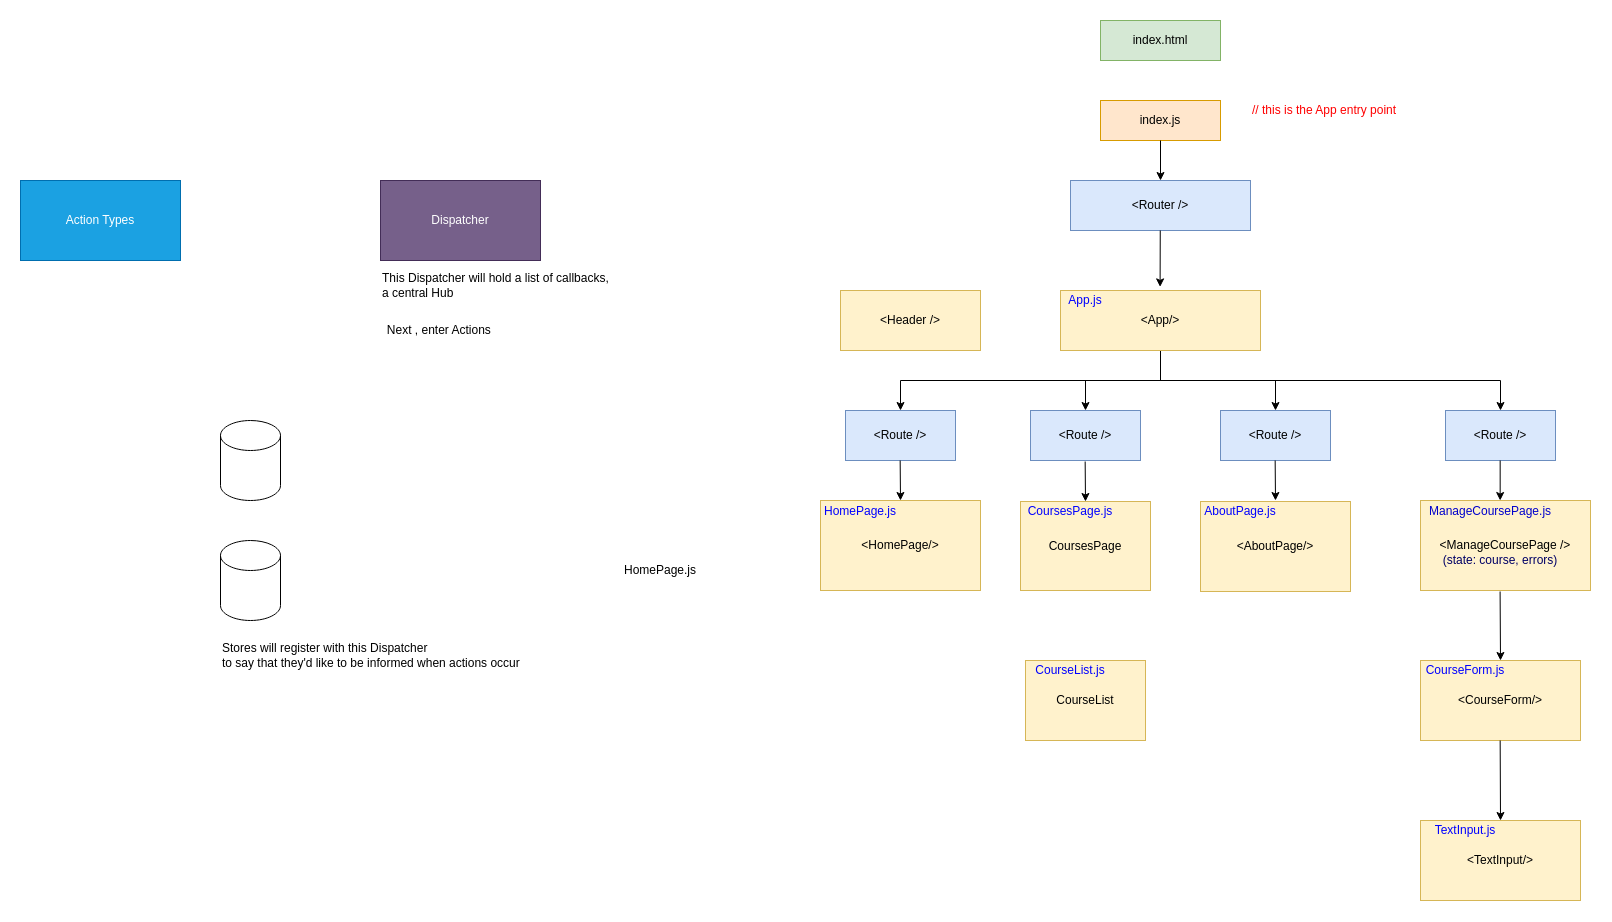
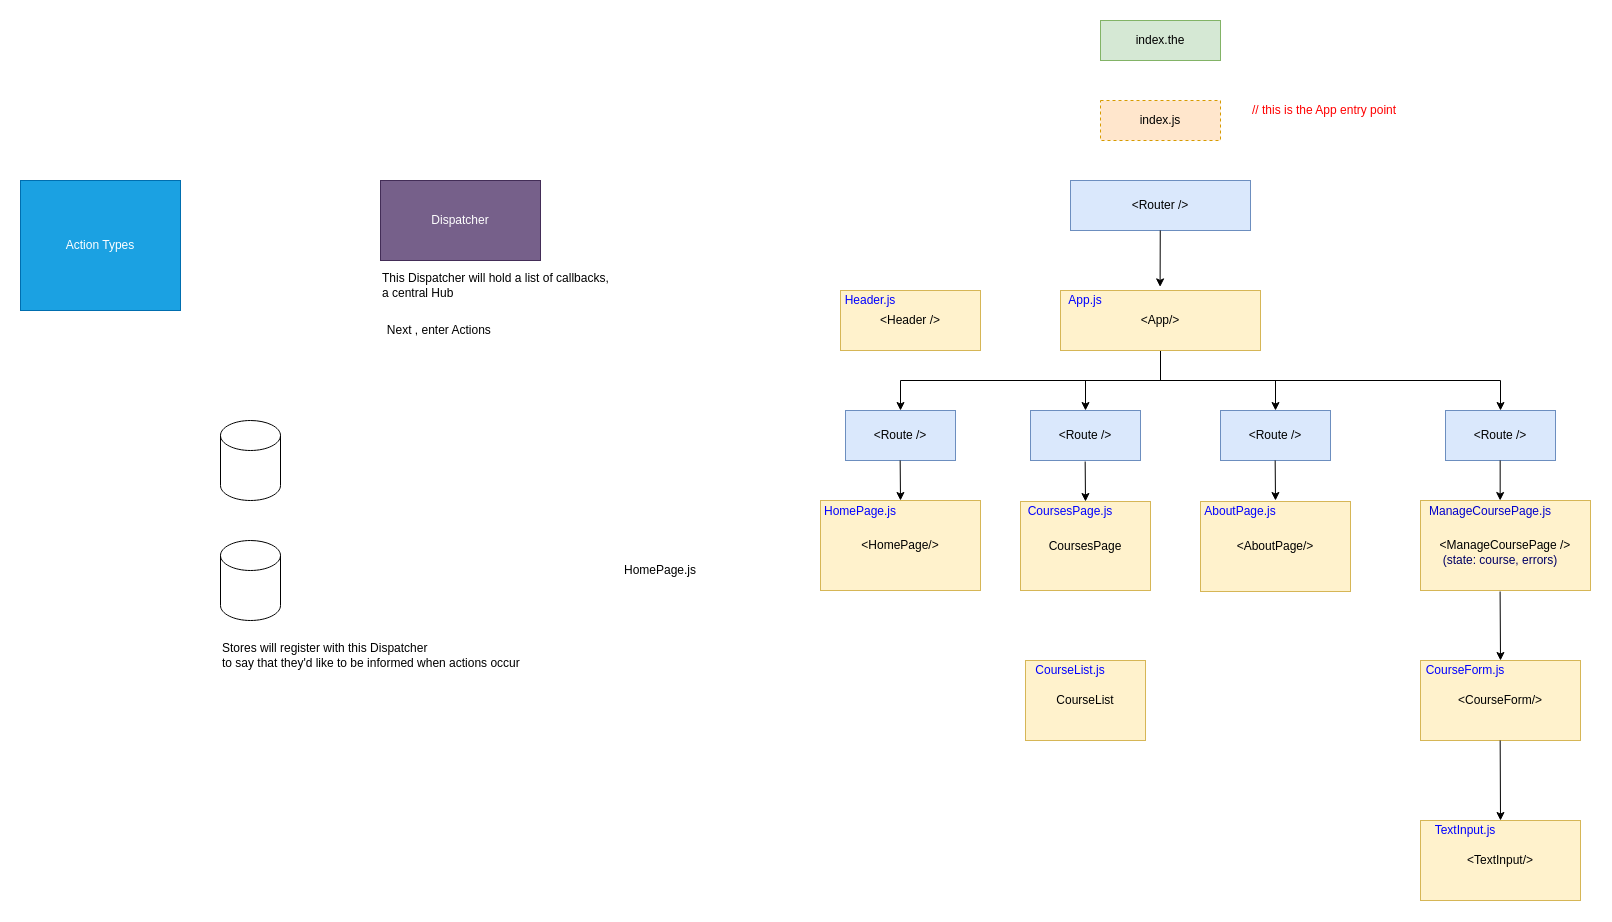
(1161, 41) -> (1161, 41)
(1161, 121) -> (1161, 121)
(1161, 157) -> none
(101, 221) -> (101, 246)
none -> (871, 301)
